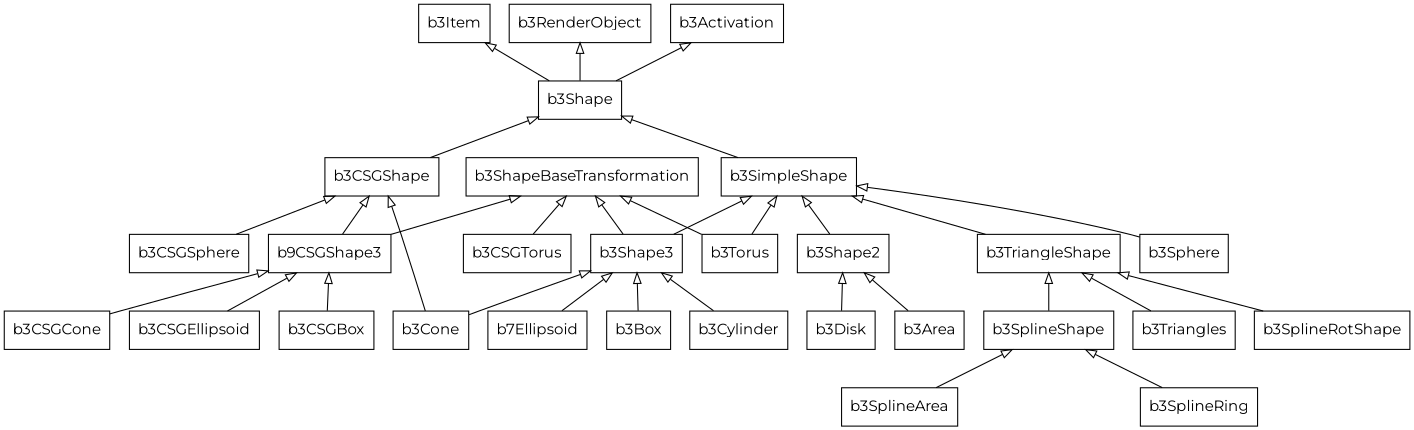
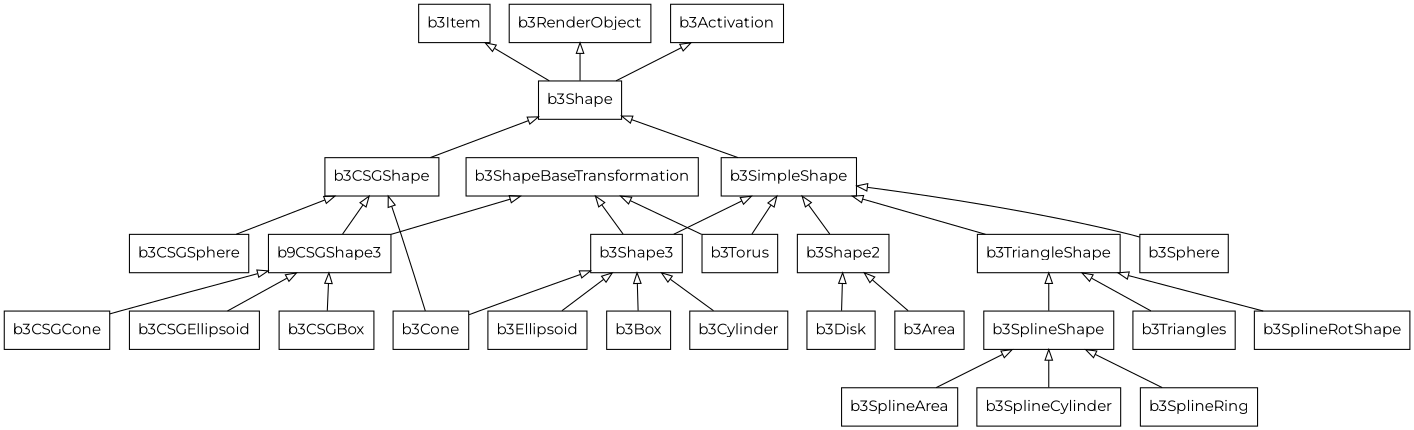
(517, 254) -> none
(537, 330) -> (537, 330)
none -> (1049, 407)
